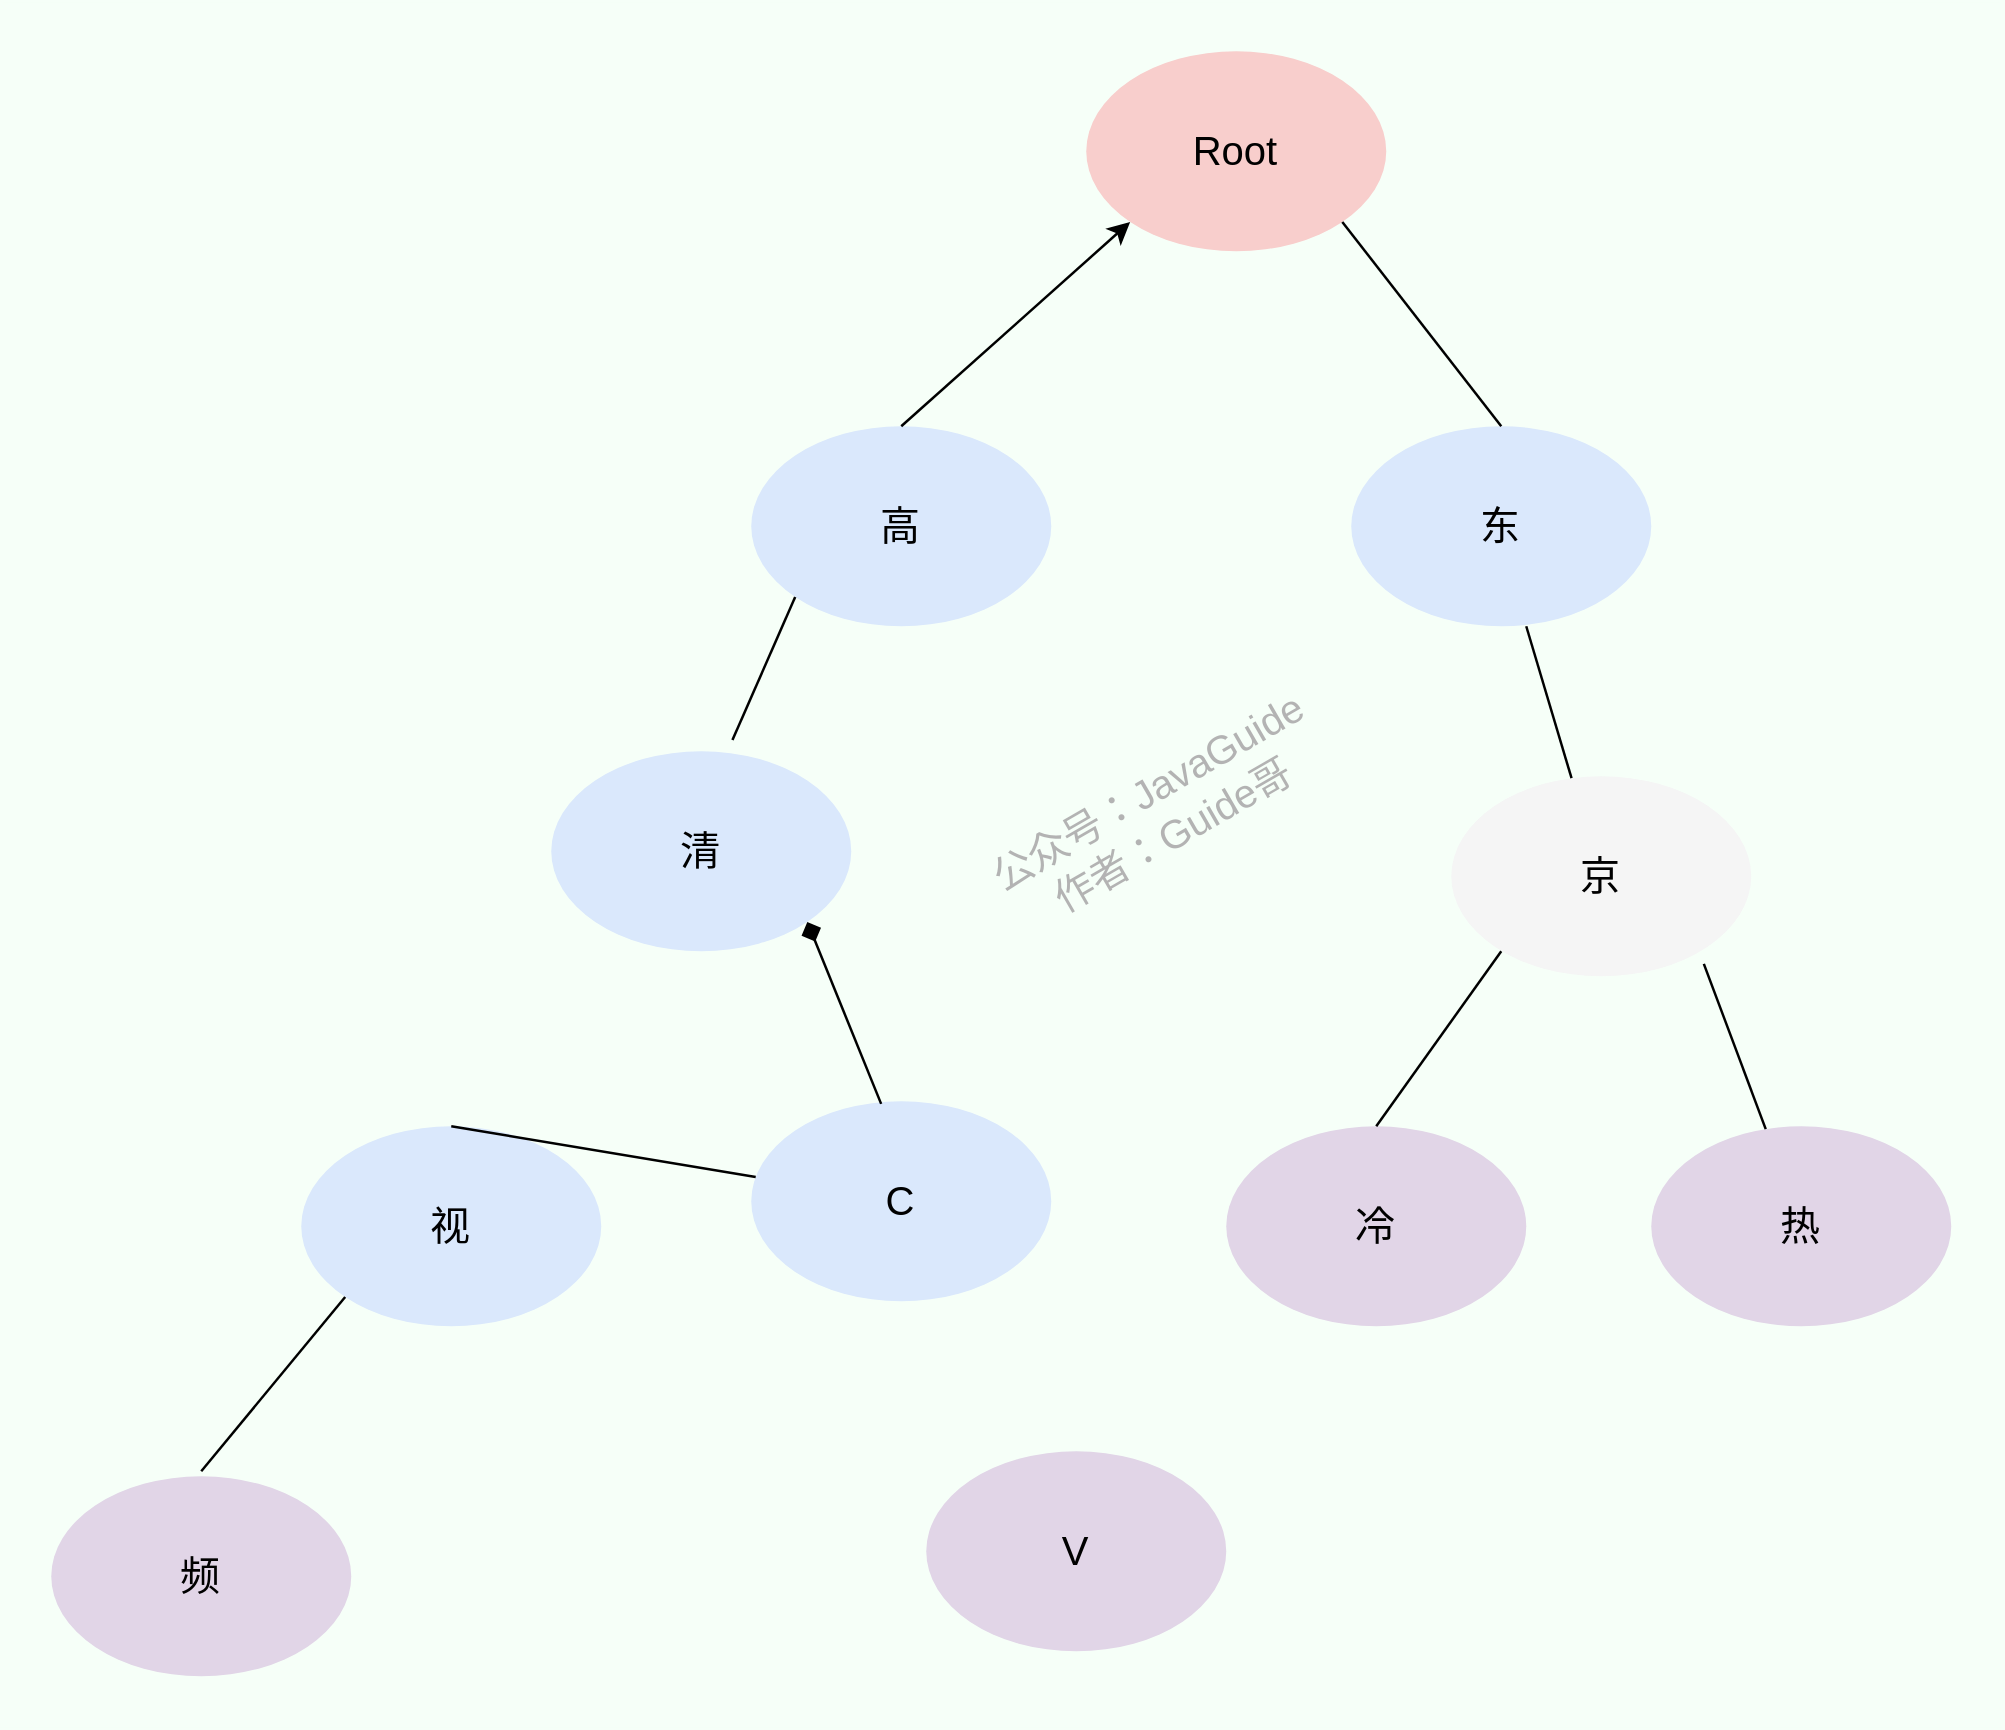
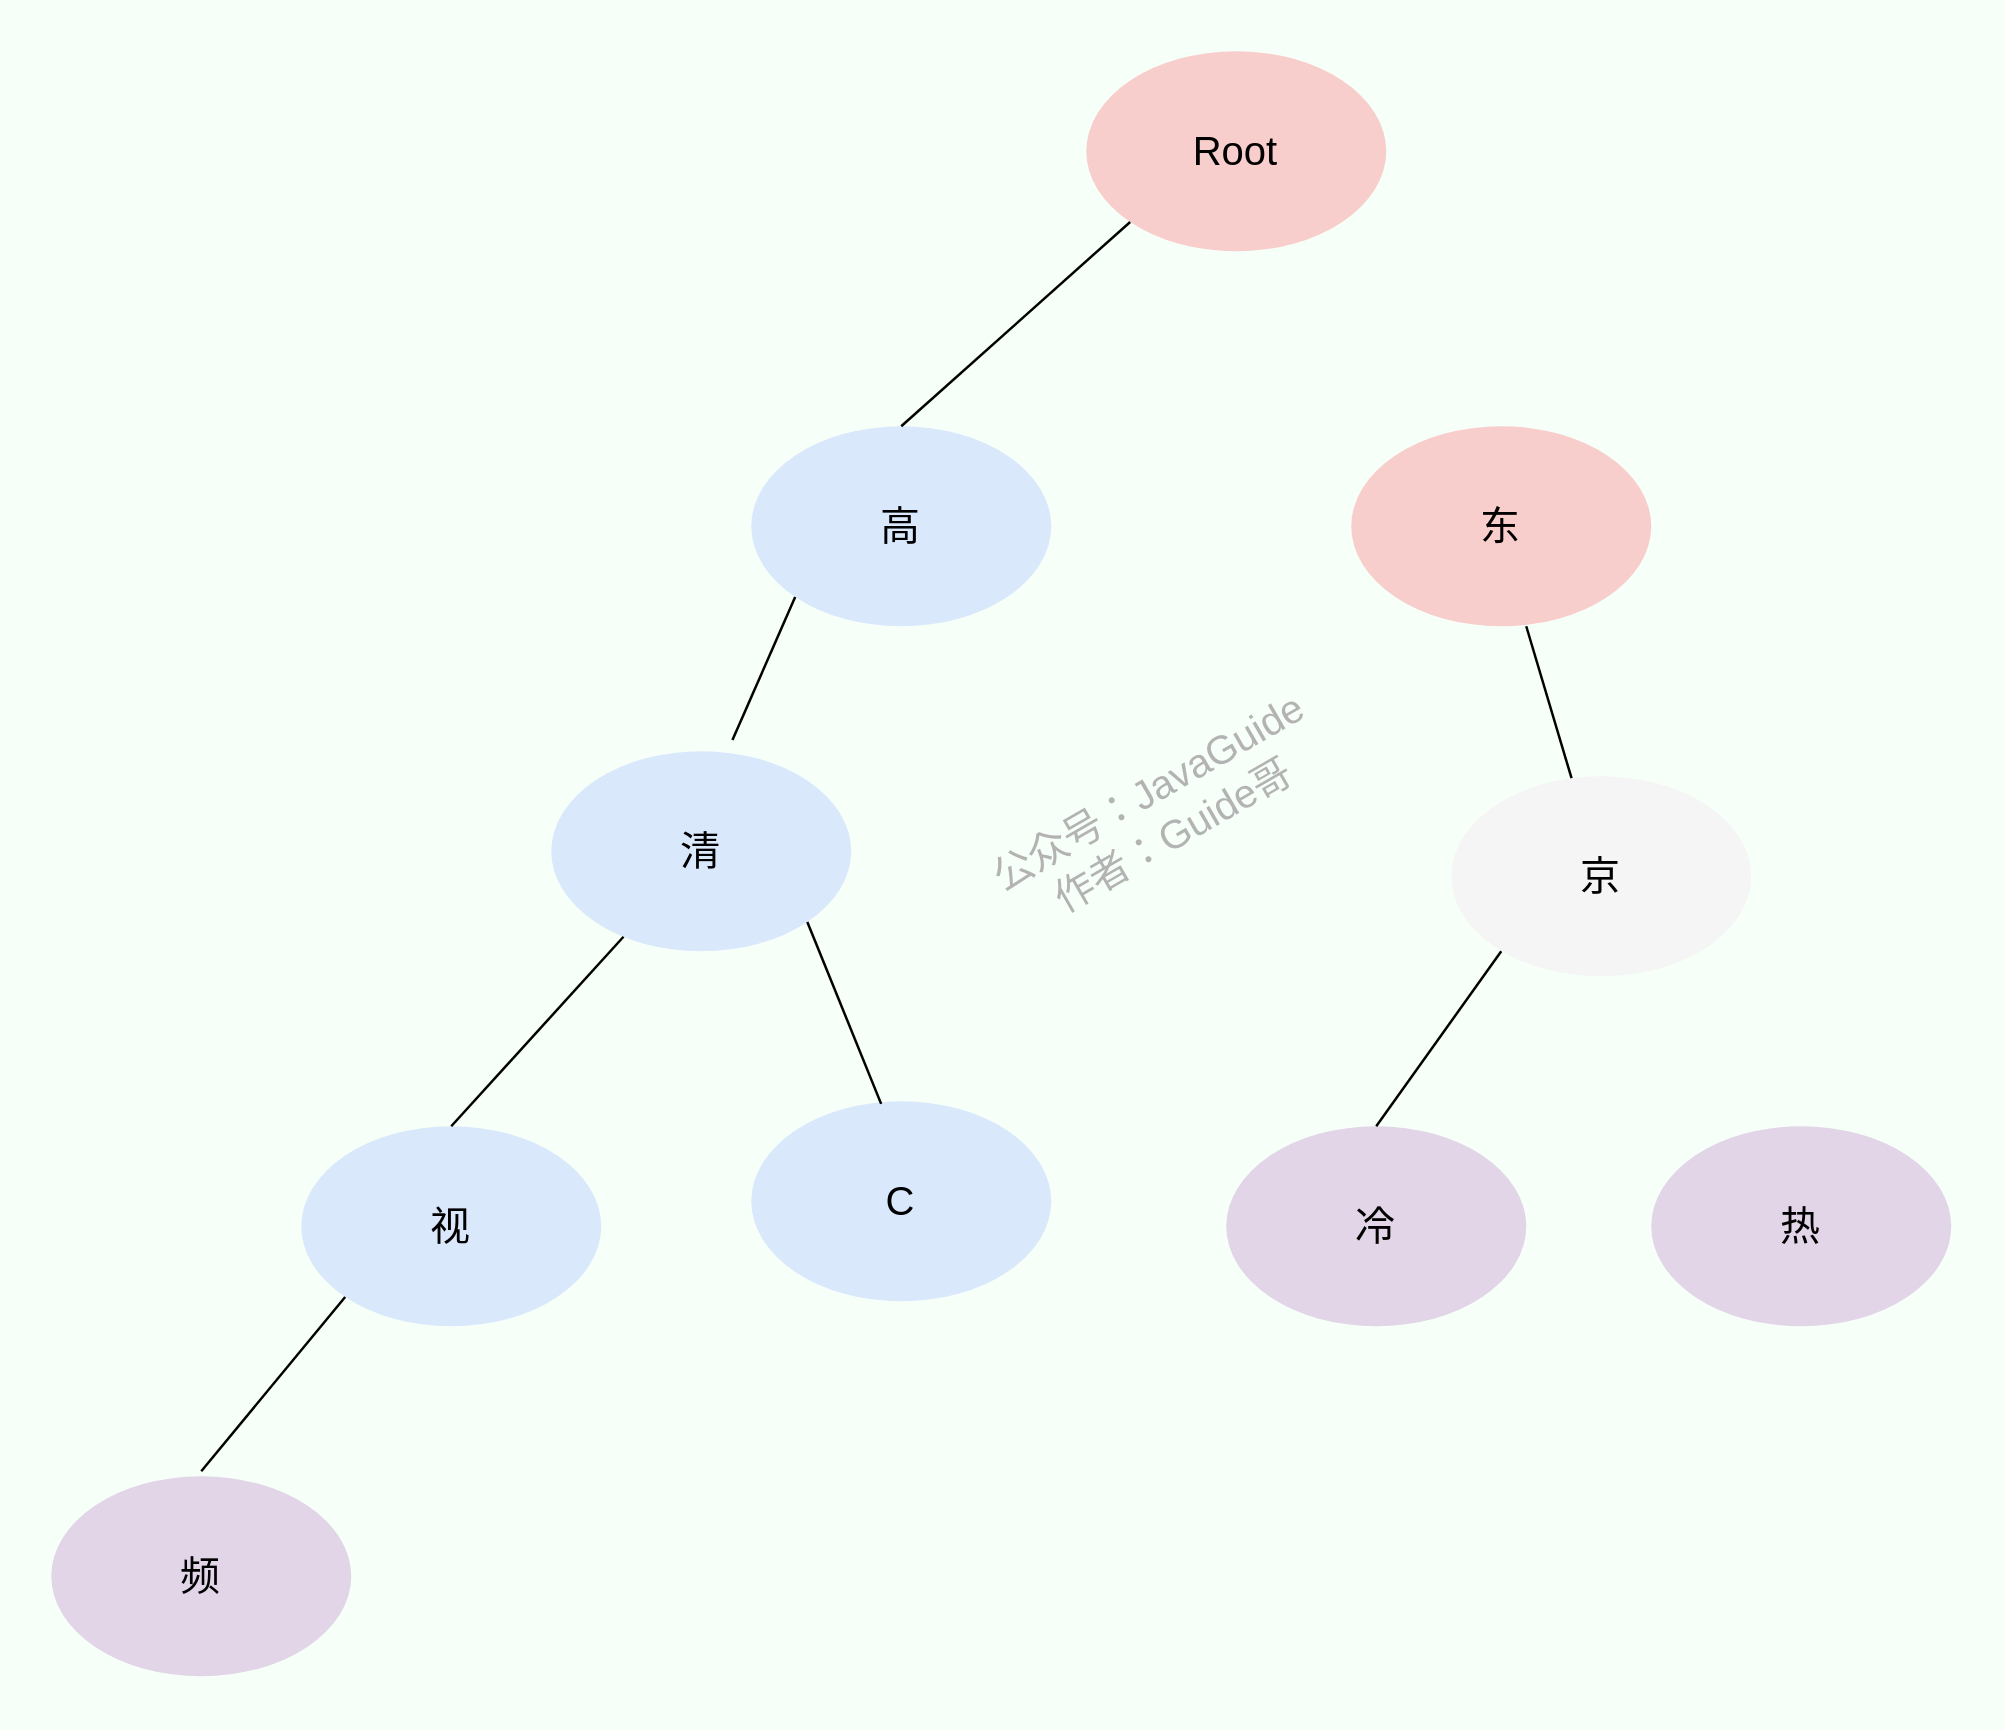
(1117, 234) -> (1123, 229)
(1422, 324) -> none
(1501, 526) -> (1501, 526)
(815, 941) -> (811, 931)
(1735, 1046) -> none
(603, 1152) -> (537, 1032)
(1076, 1551) -> none
